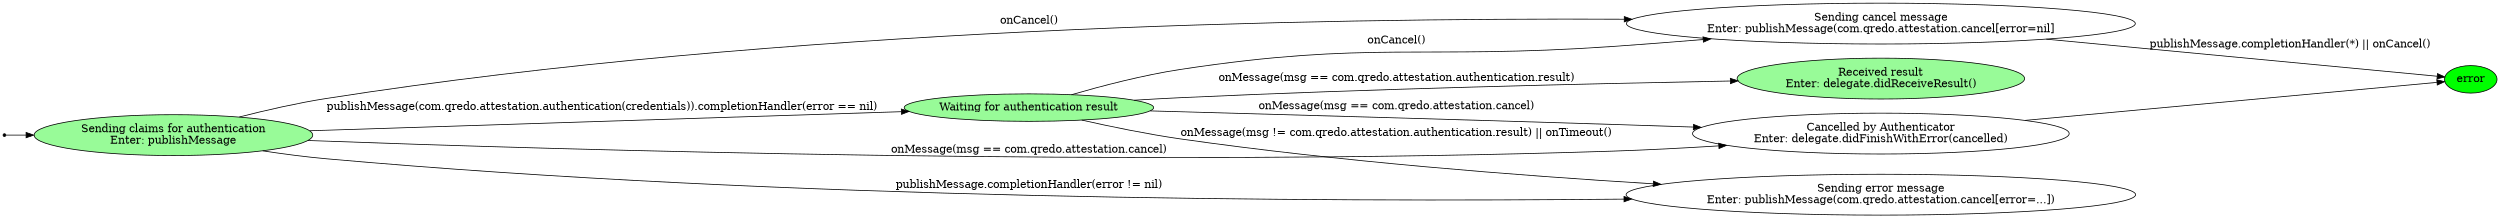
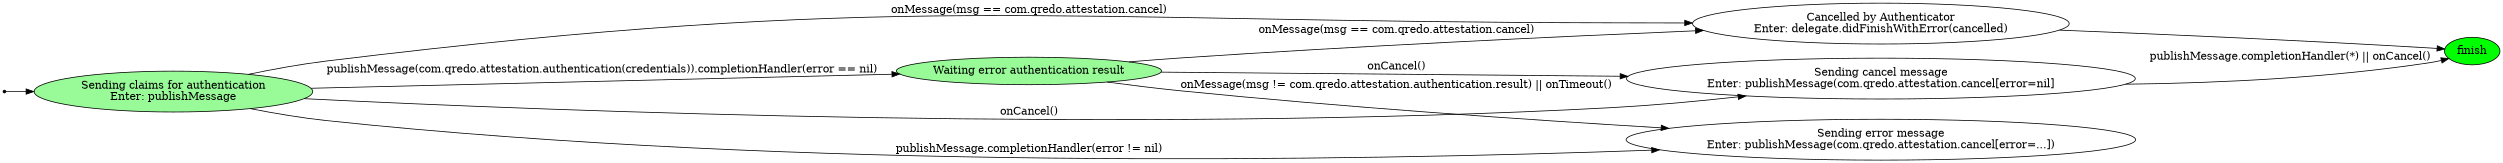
(1881, 79) -> none
(2471, 79) -> (2472, 51)
(1029, 108) -> (1029, 71)
